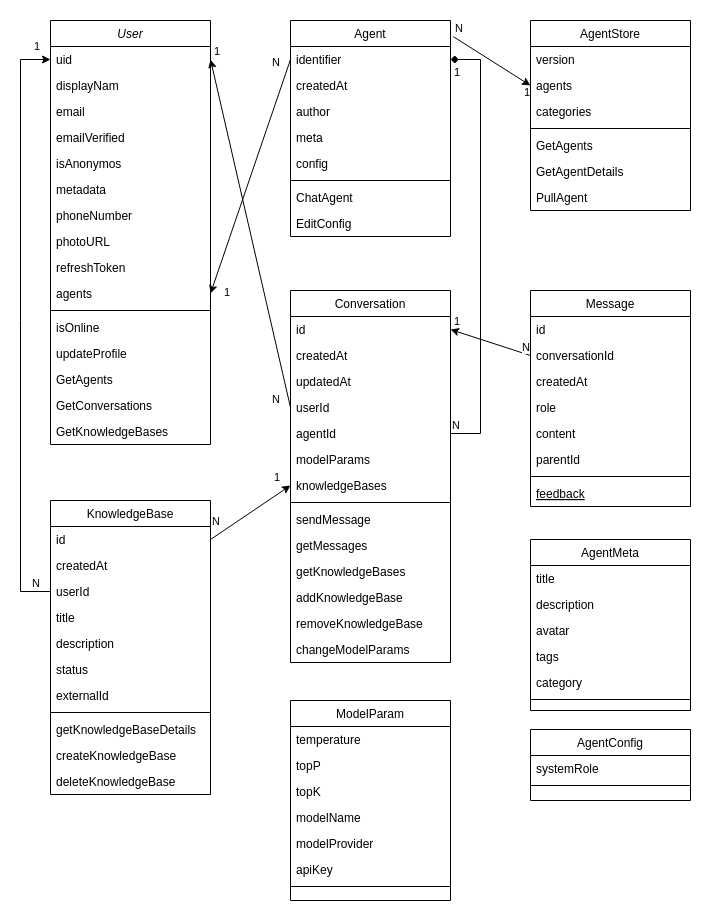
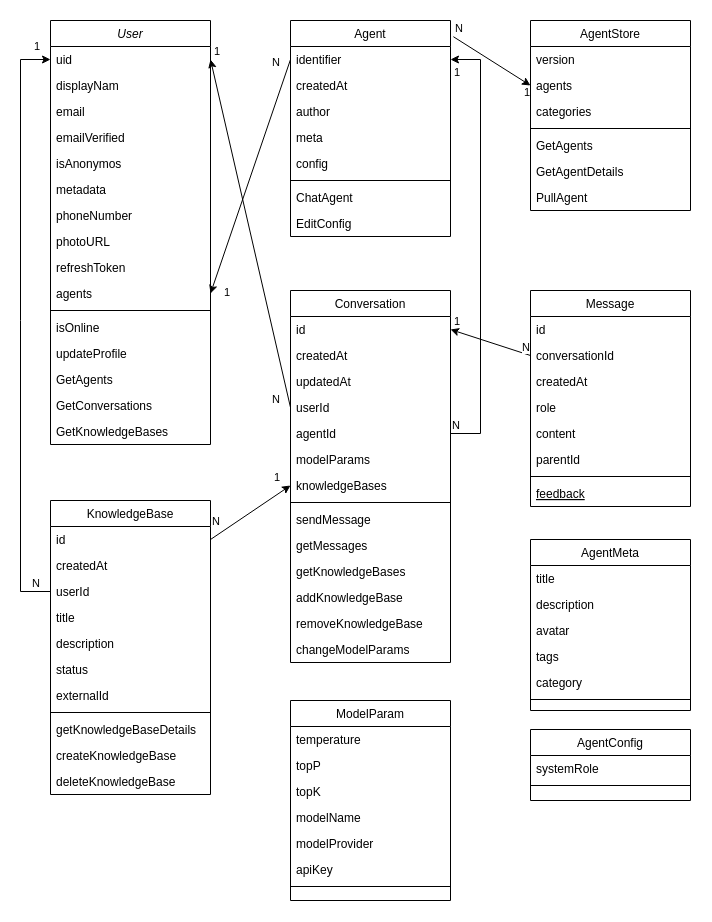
(459, 60) -> (459, 60)
